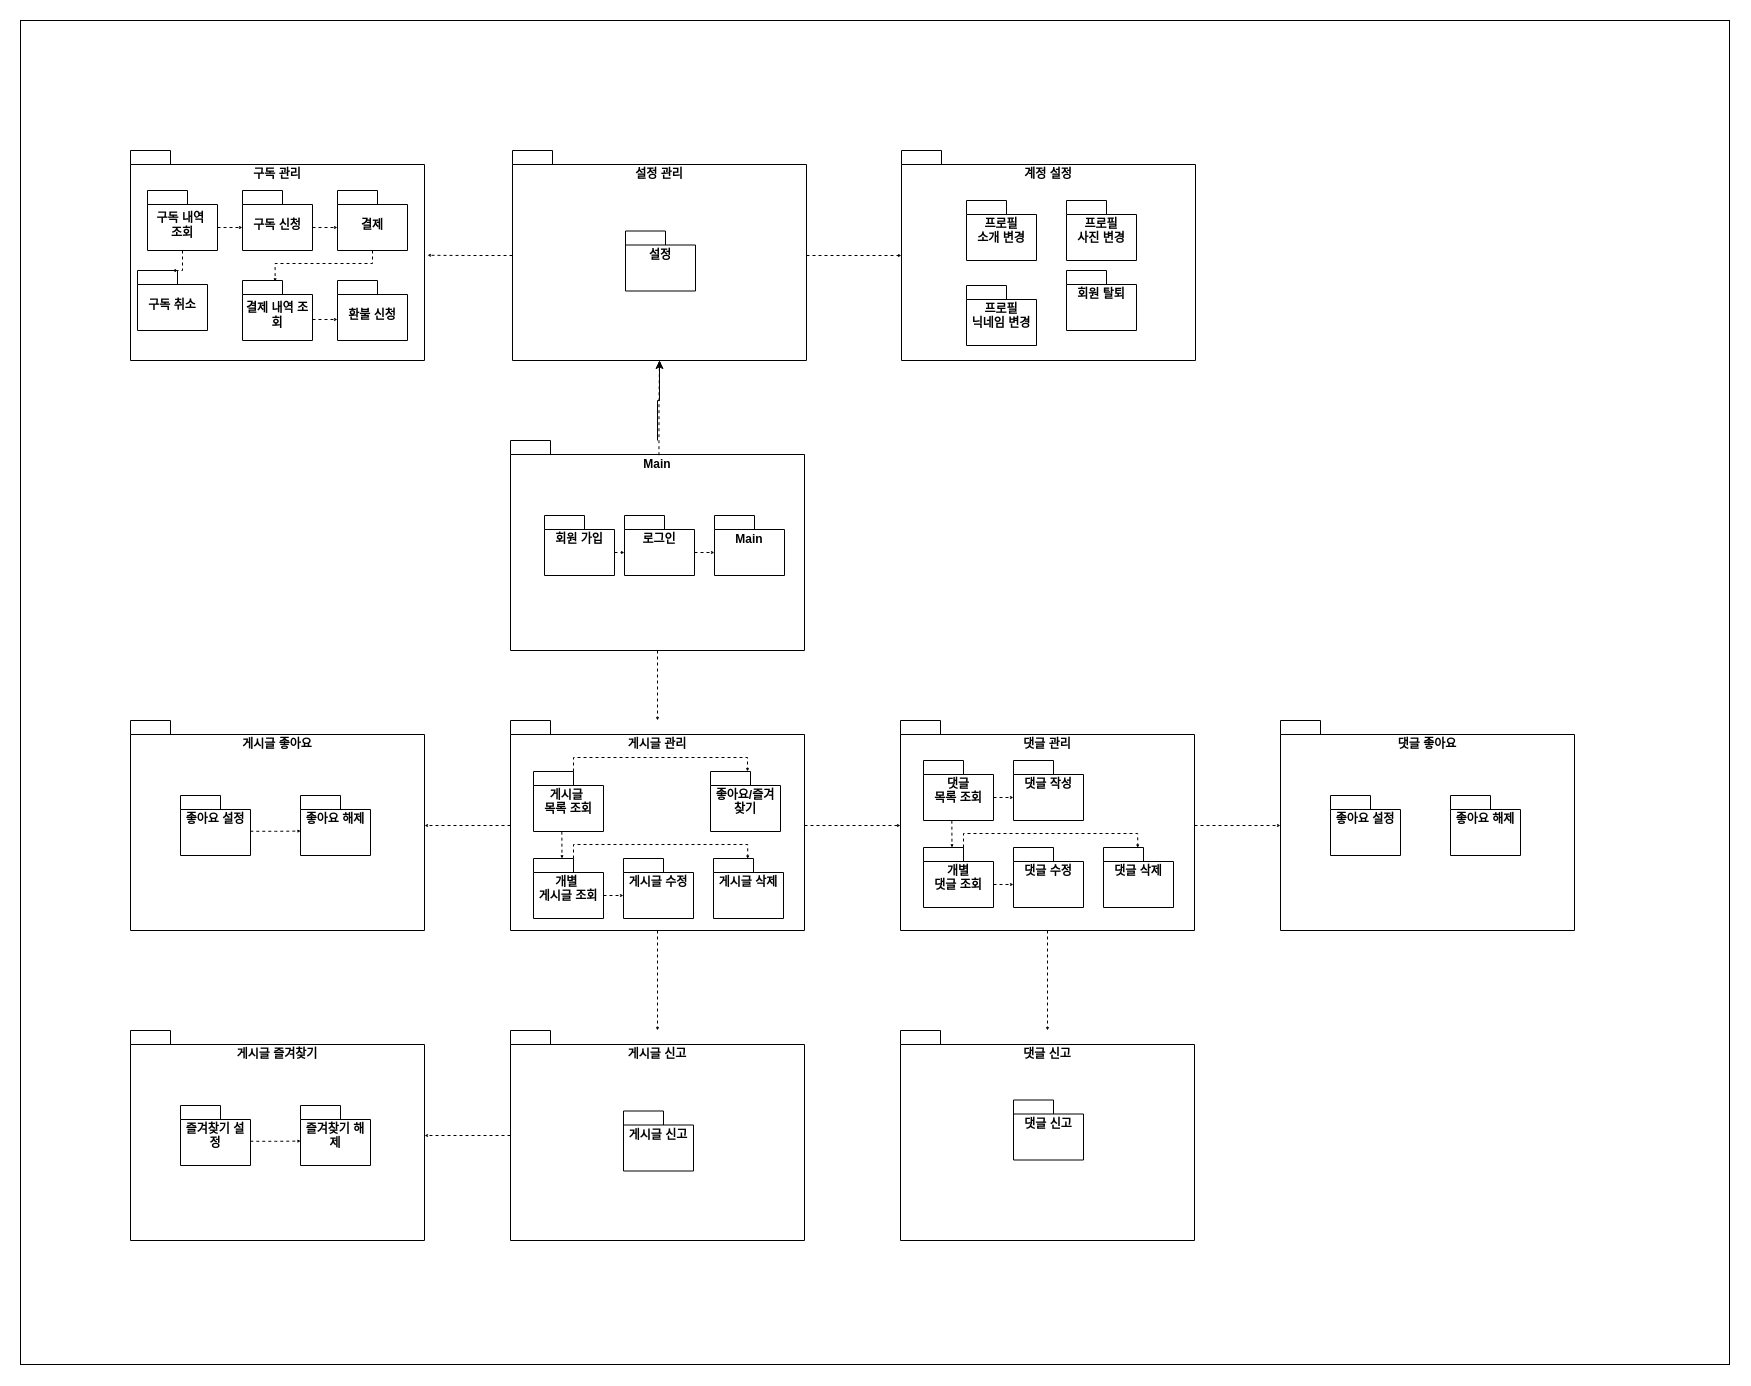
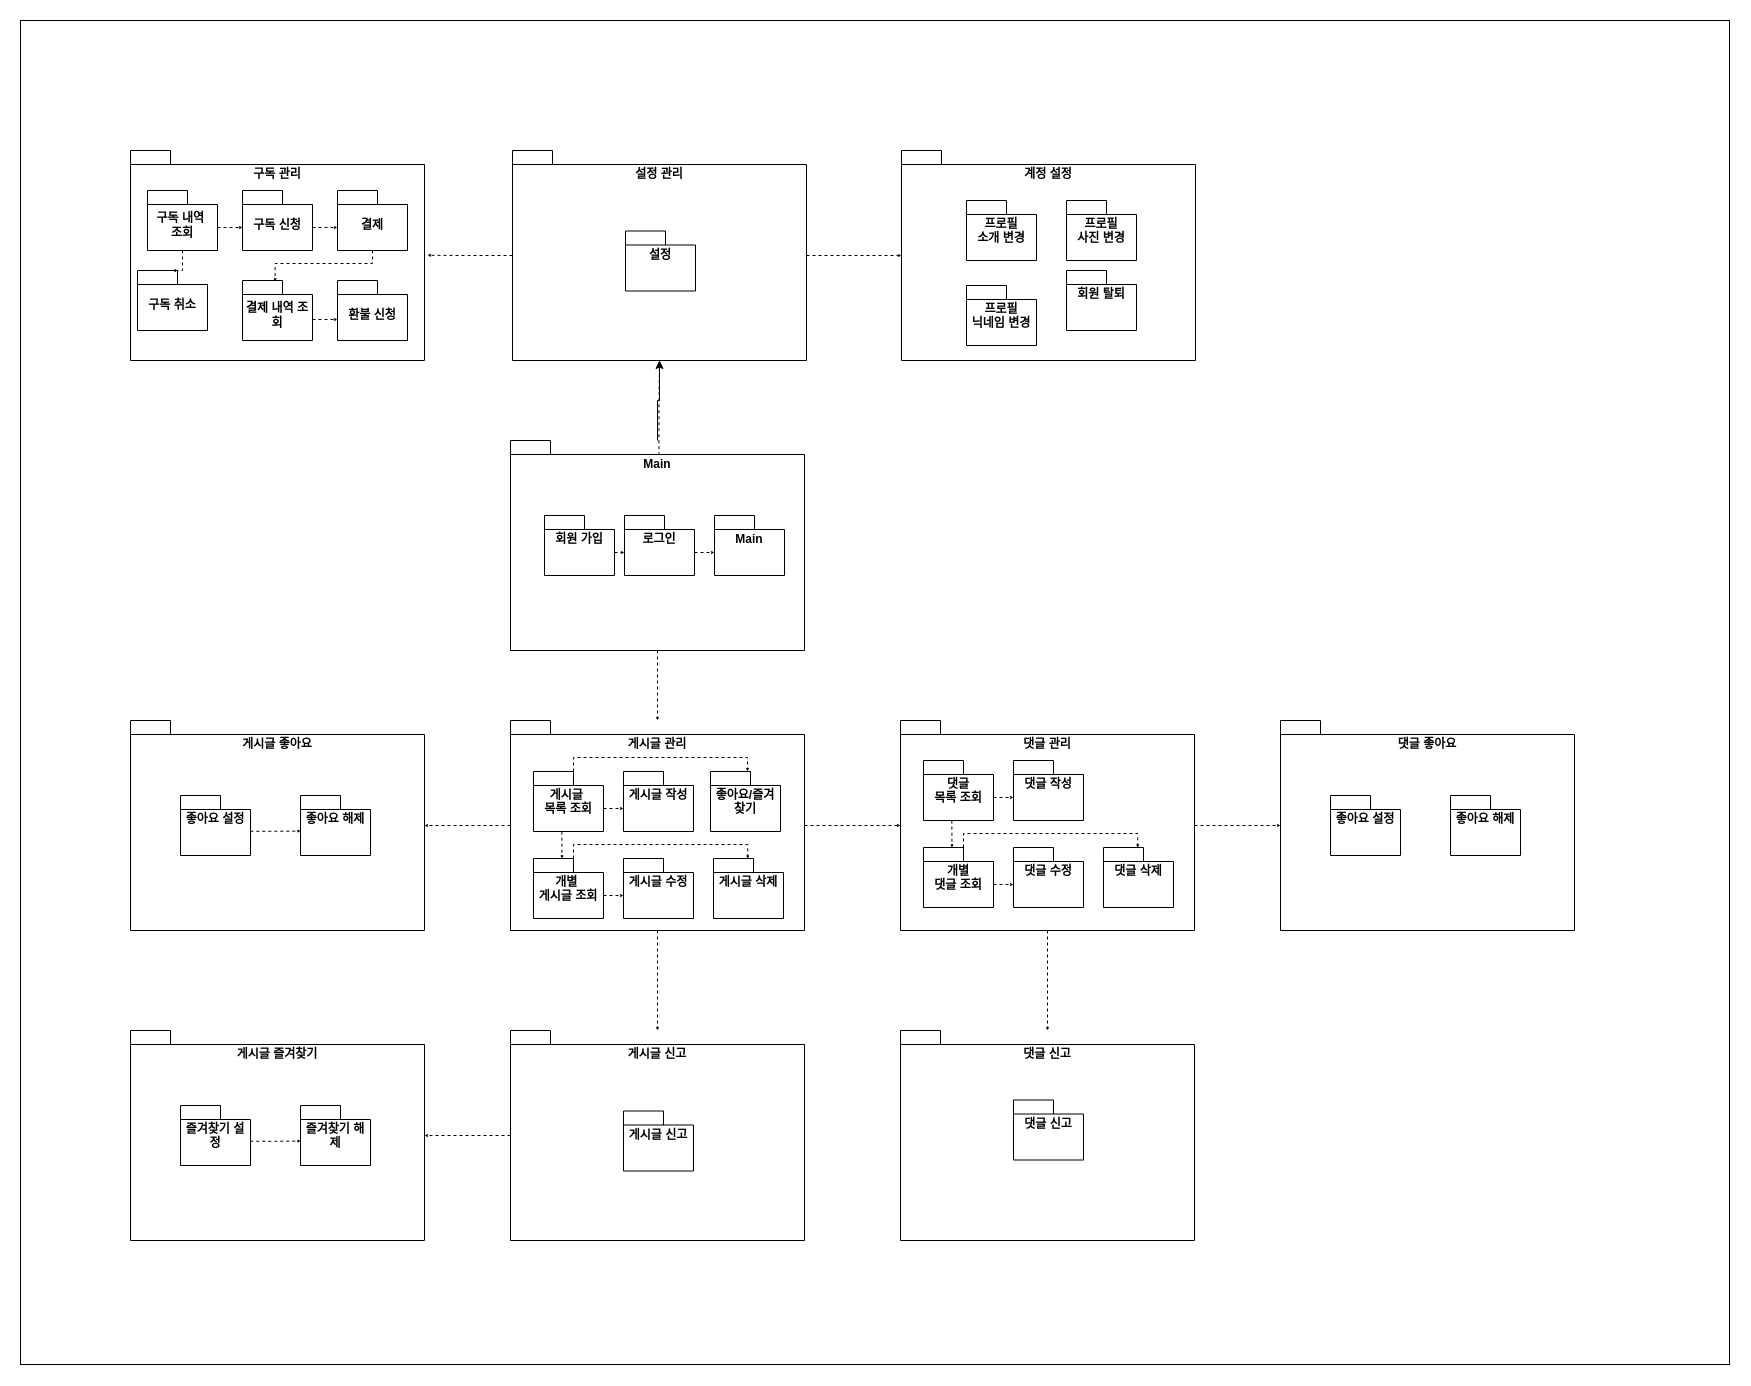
none -> (659, 802)
none -> (613, 809)
